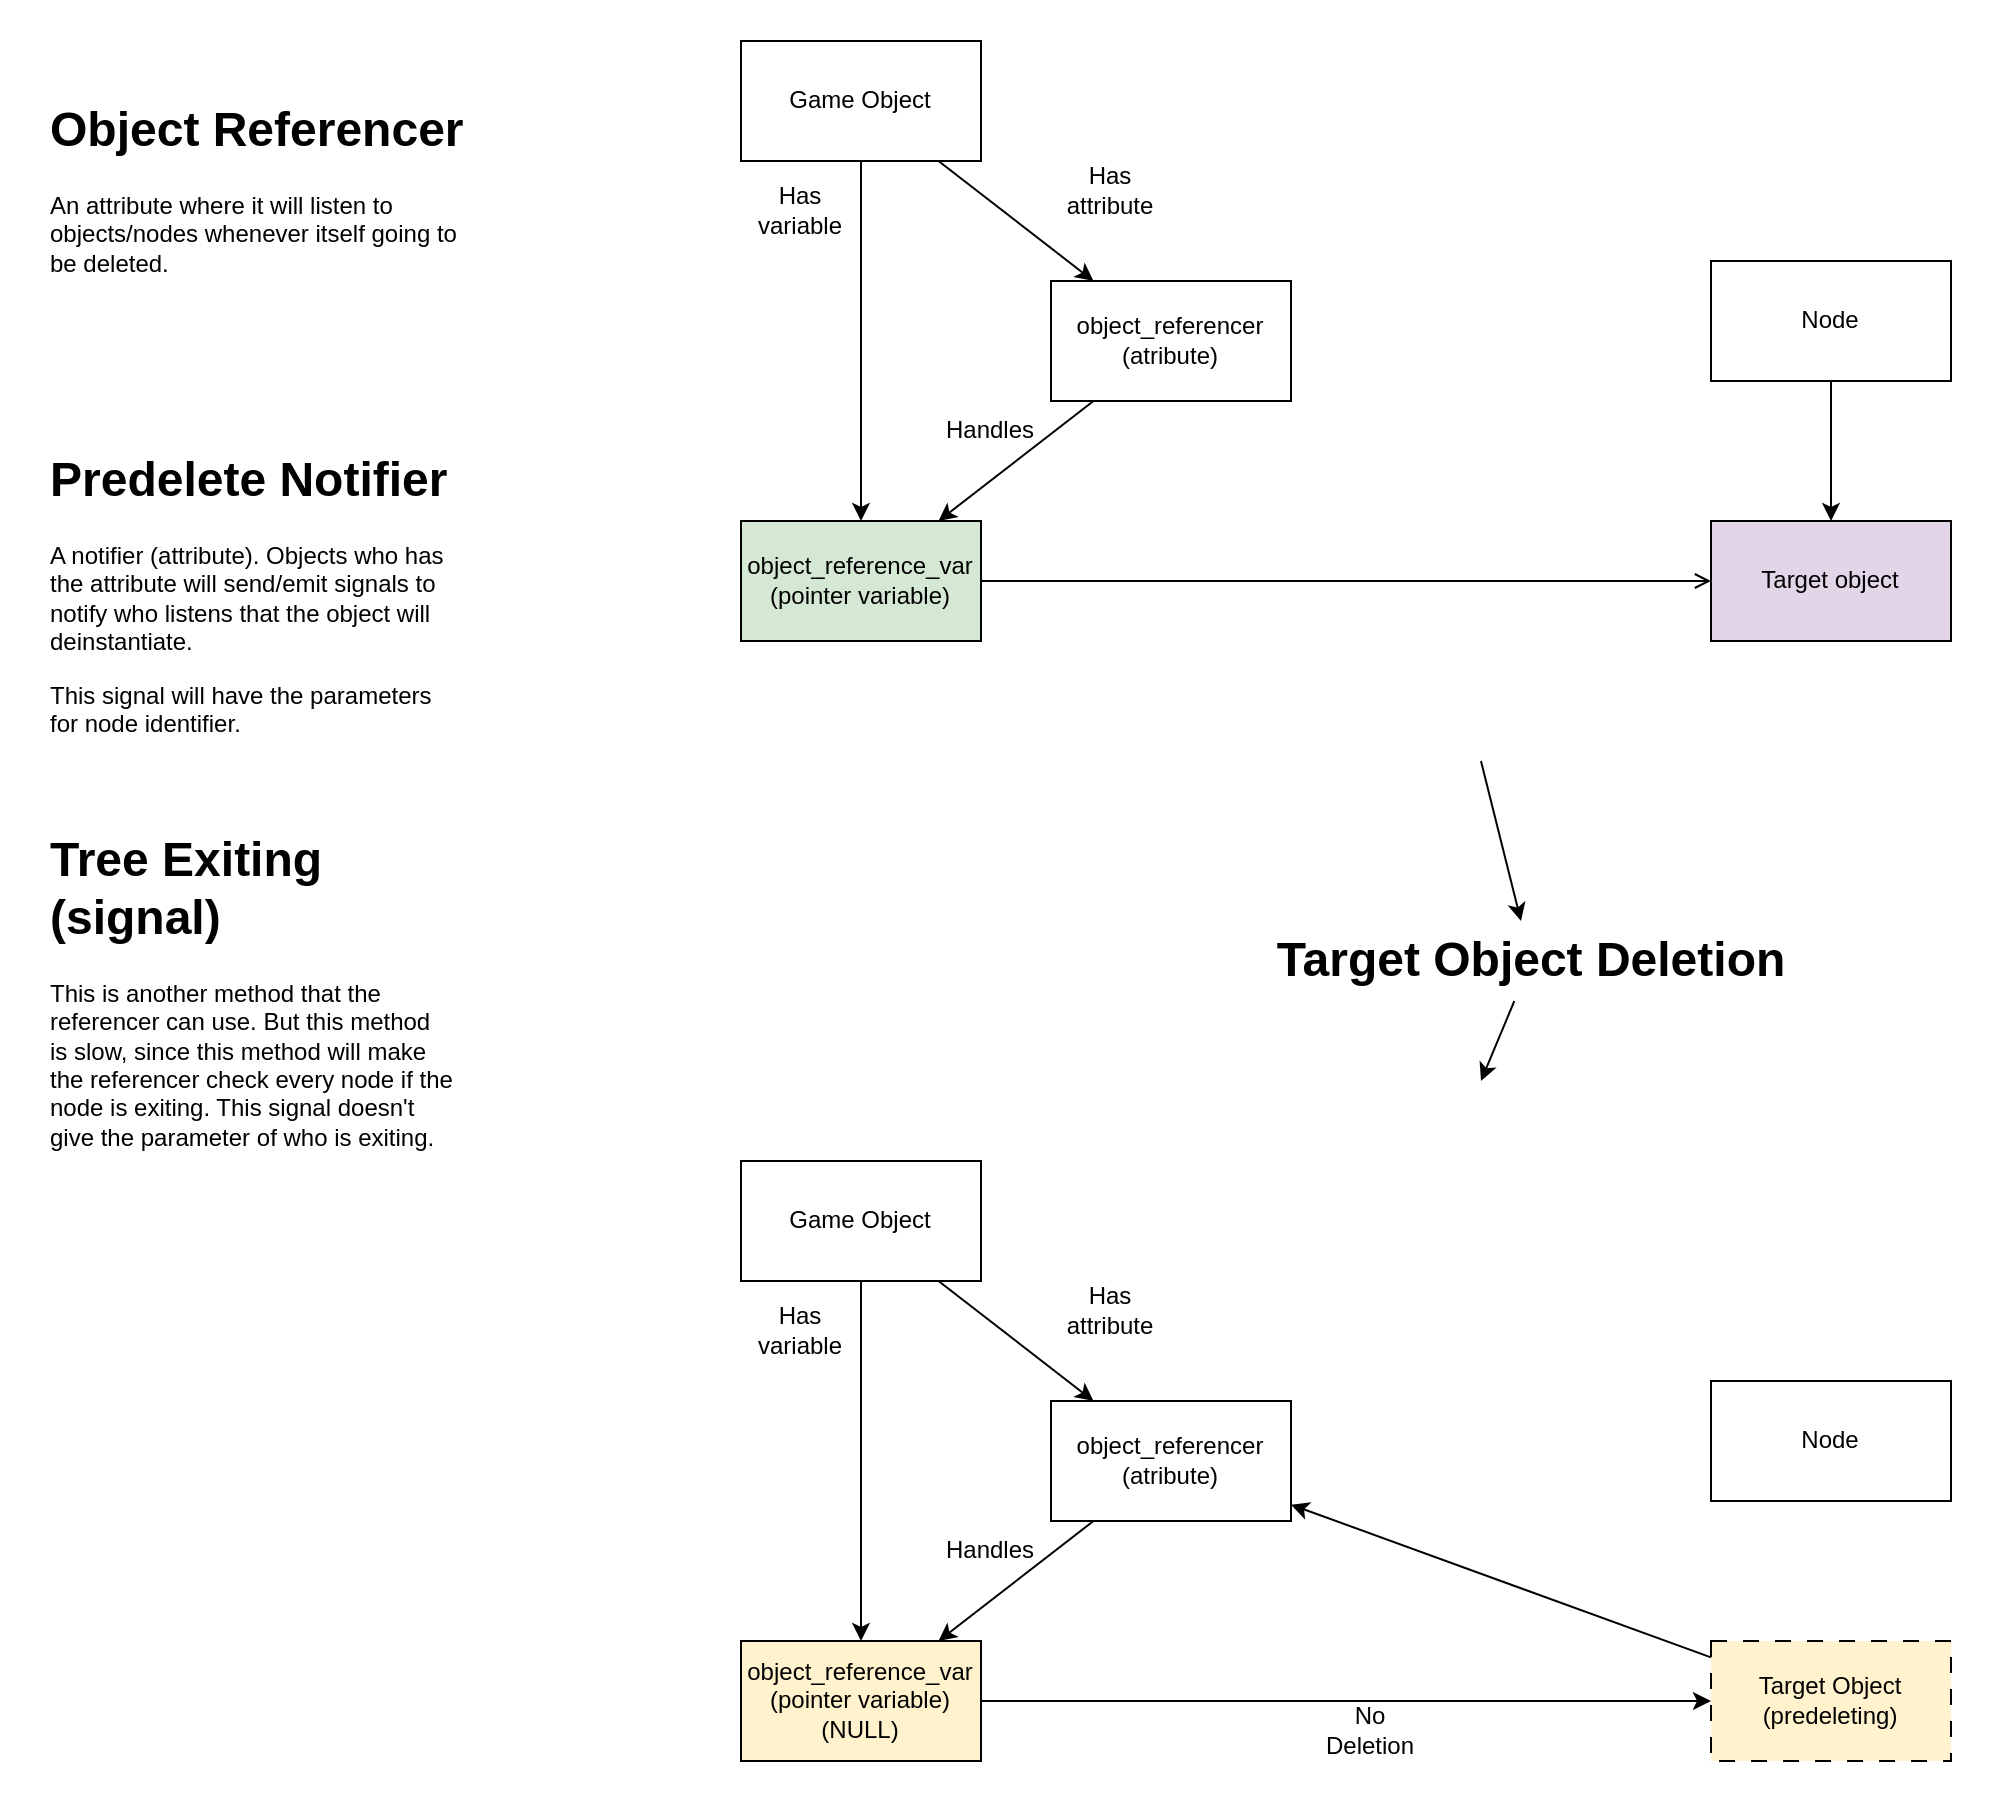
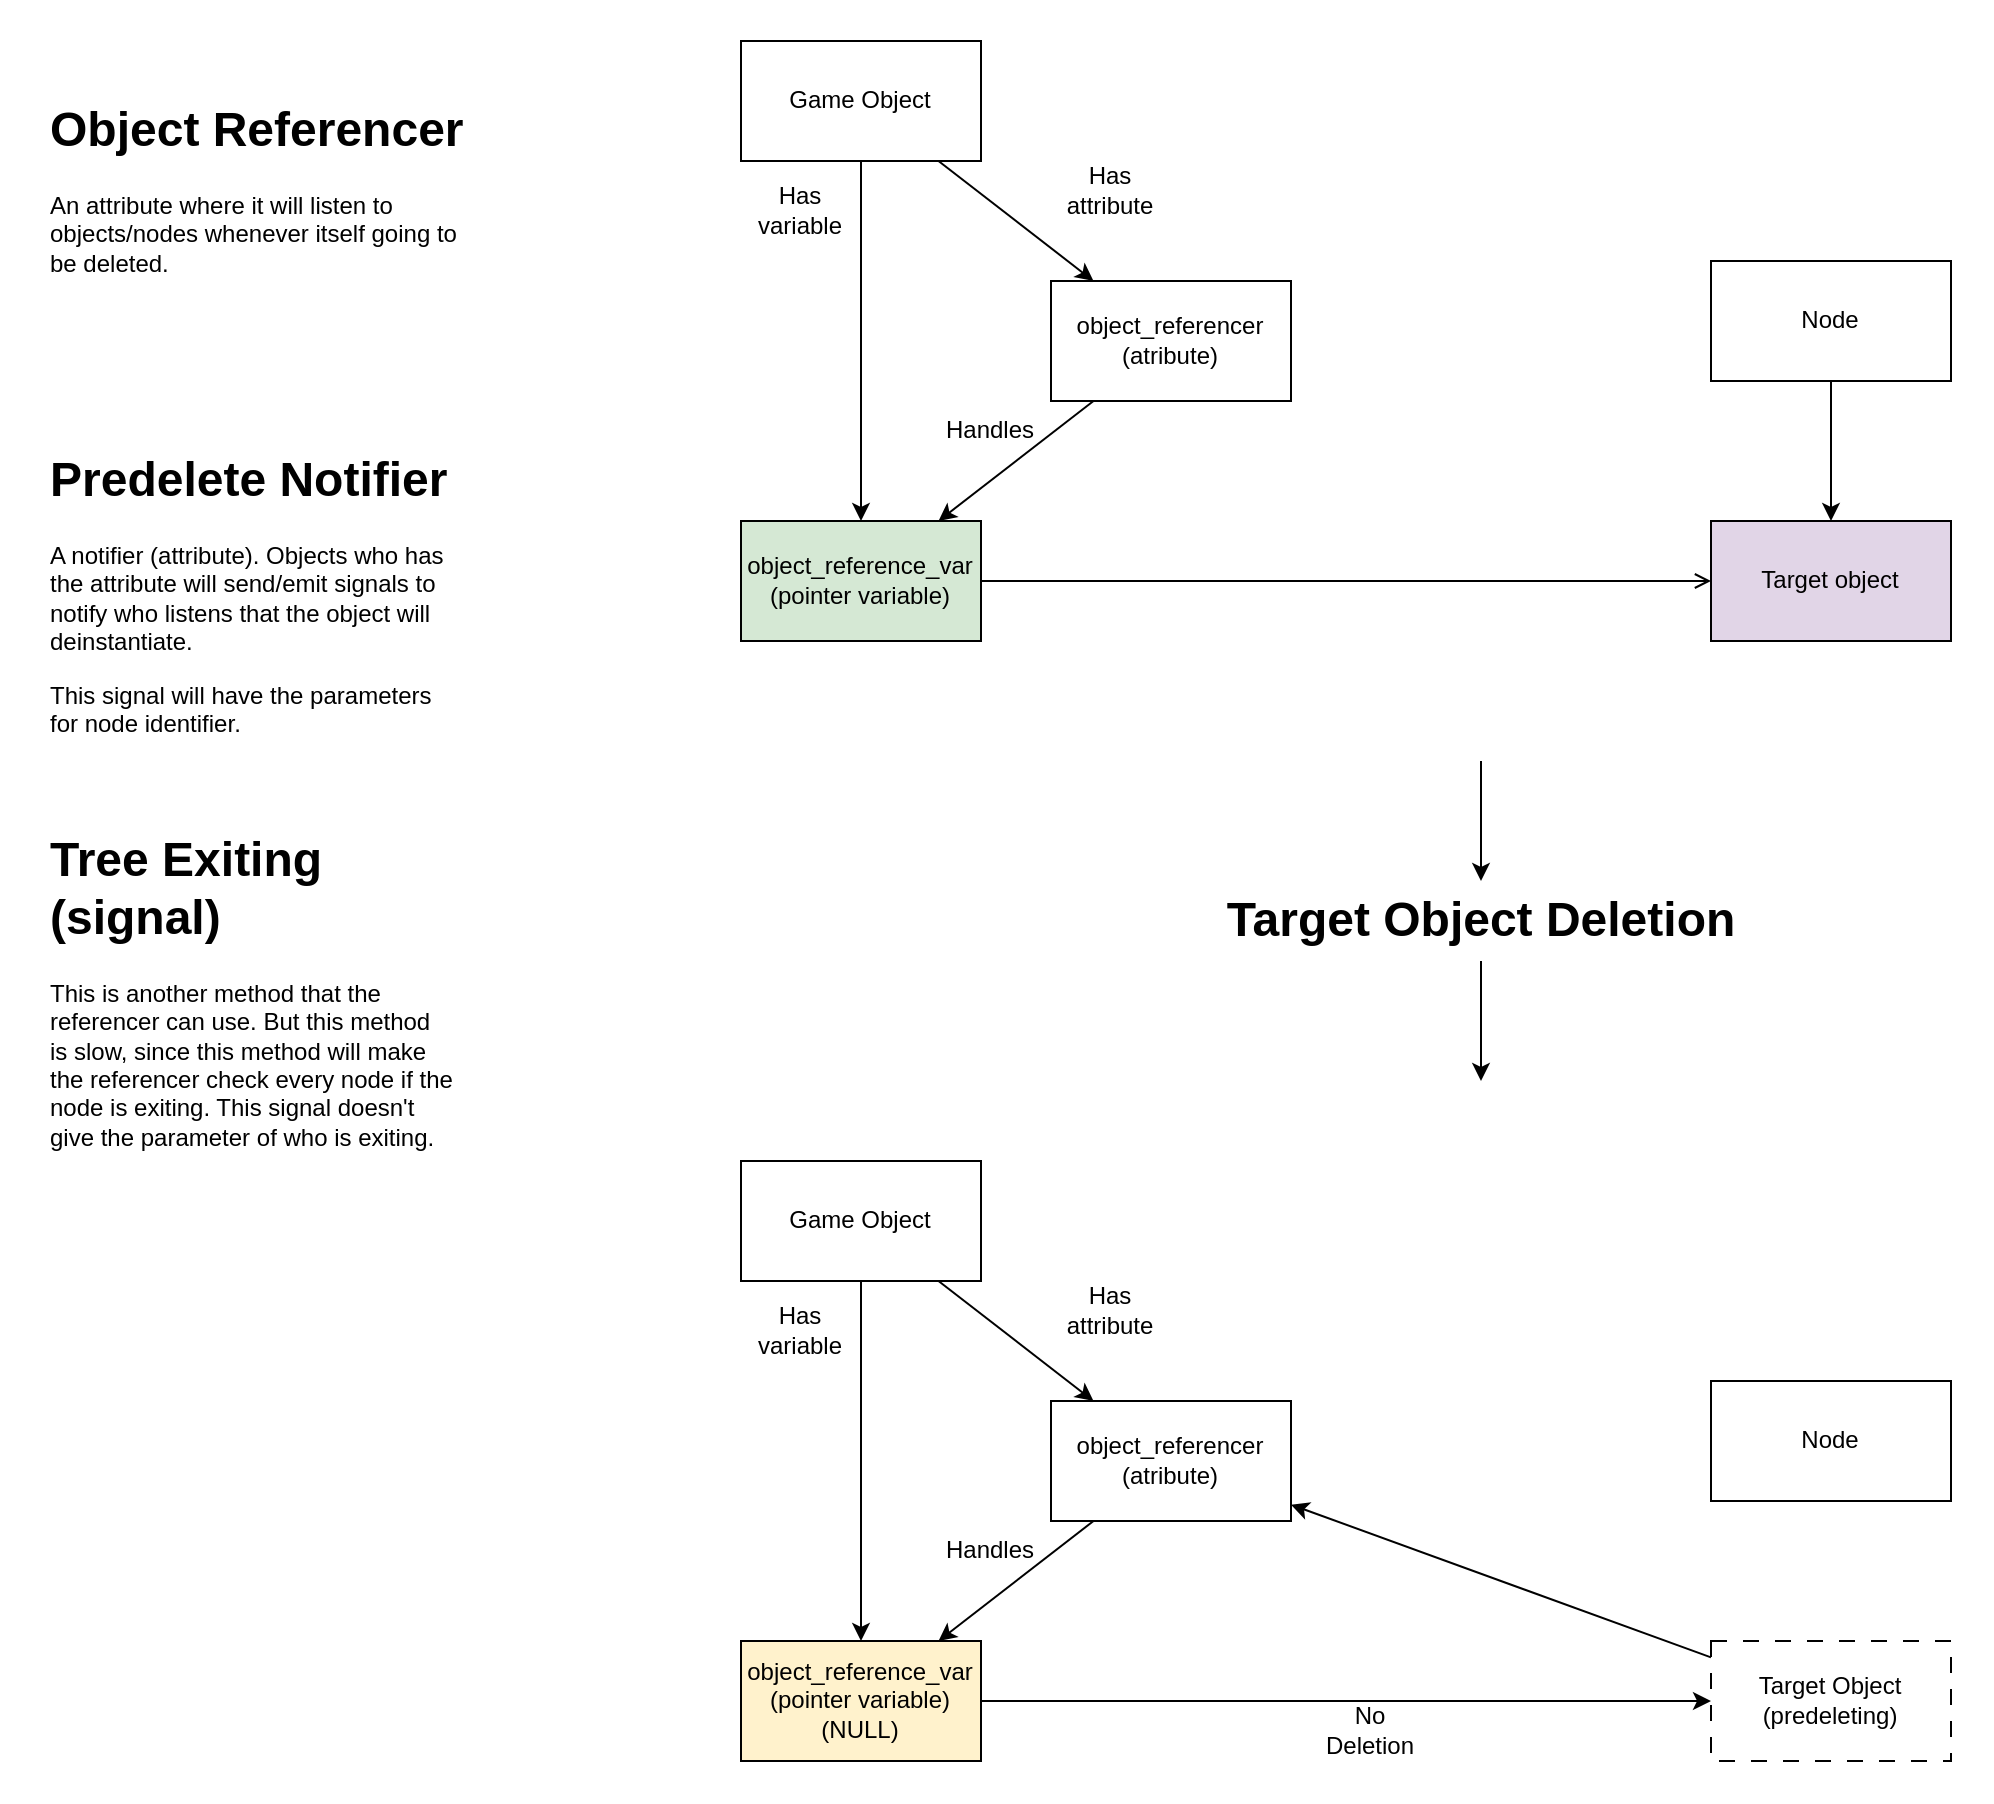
(1531, 961) -> (1481, 921)
(1831, 1701) -> (1831, 1701)
